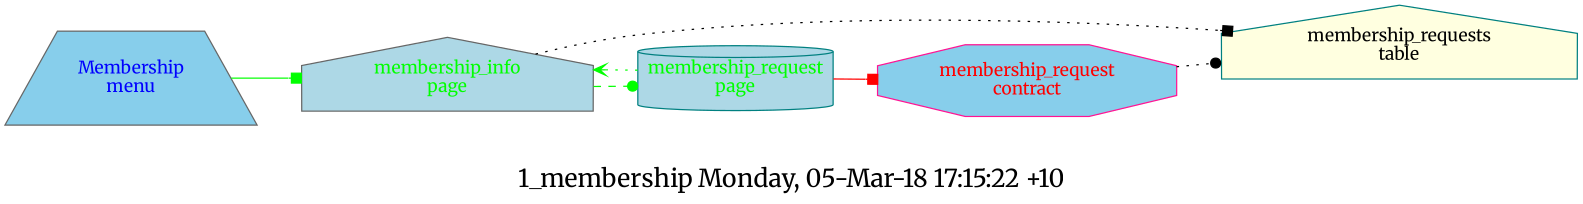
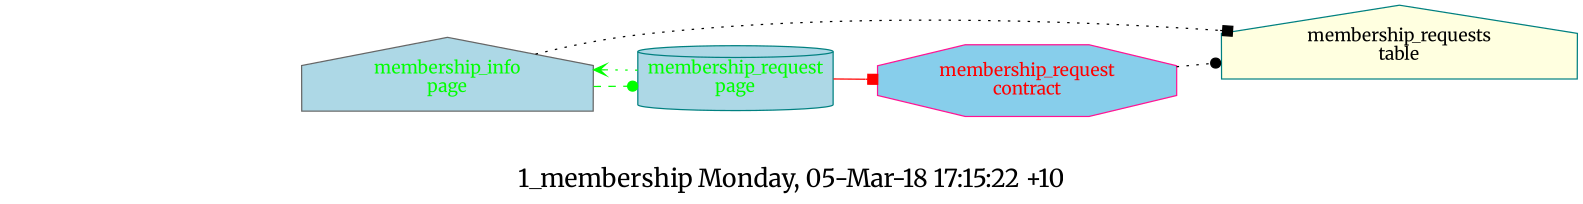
(131, 78) -> none
